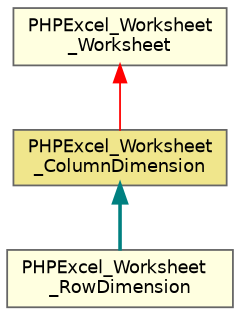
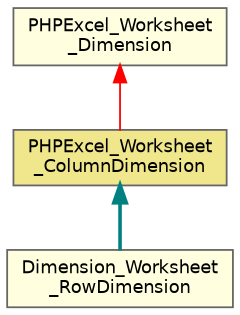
(120, 37) -> (120, 37)
(120, 279) -> (120, 279)
